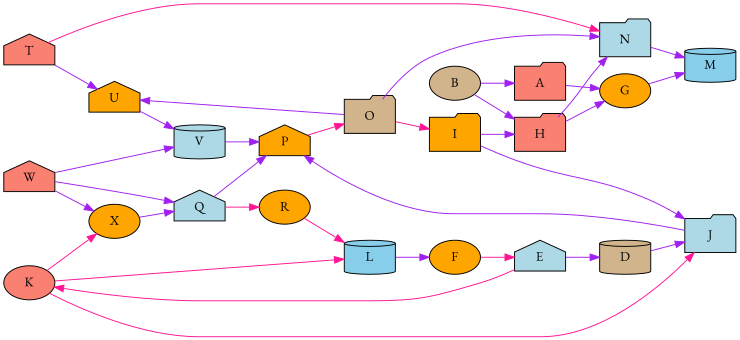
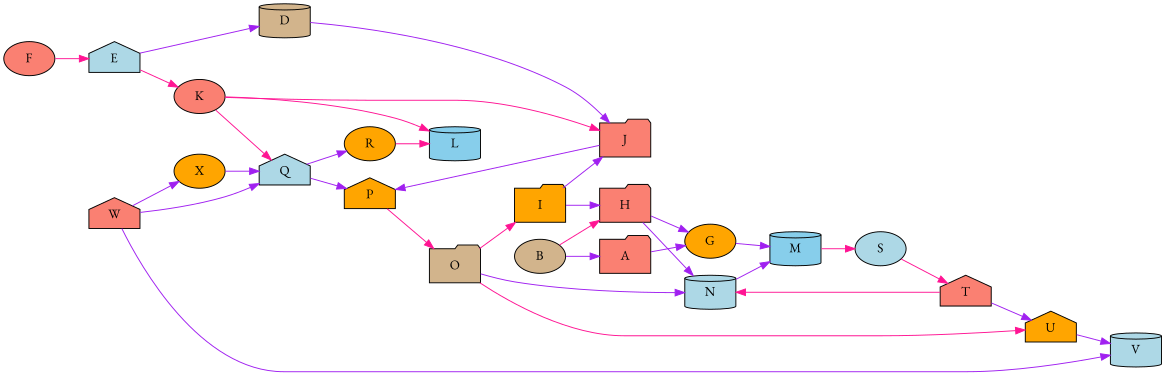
(625, 40) -> (710, 292)
(490, 104) -> (575, 235)
(247, 108) -> (742, 336)
(238, 142) -> none
(238, 207) -> (322, 159)
(710, 236) -> (625, 140)
none -> (881, 249)
(68, 255) -> (240, 132)
(408, 257) -> none
(455, 257) -> (29, 59)
